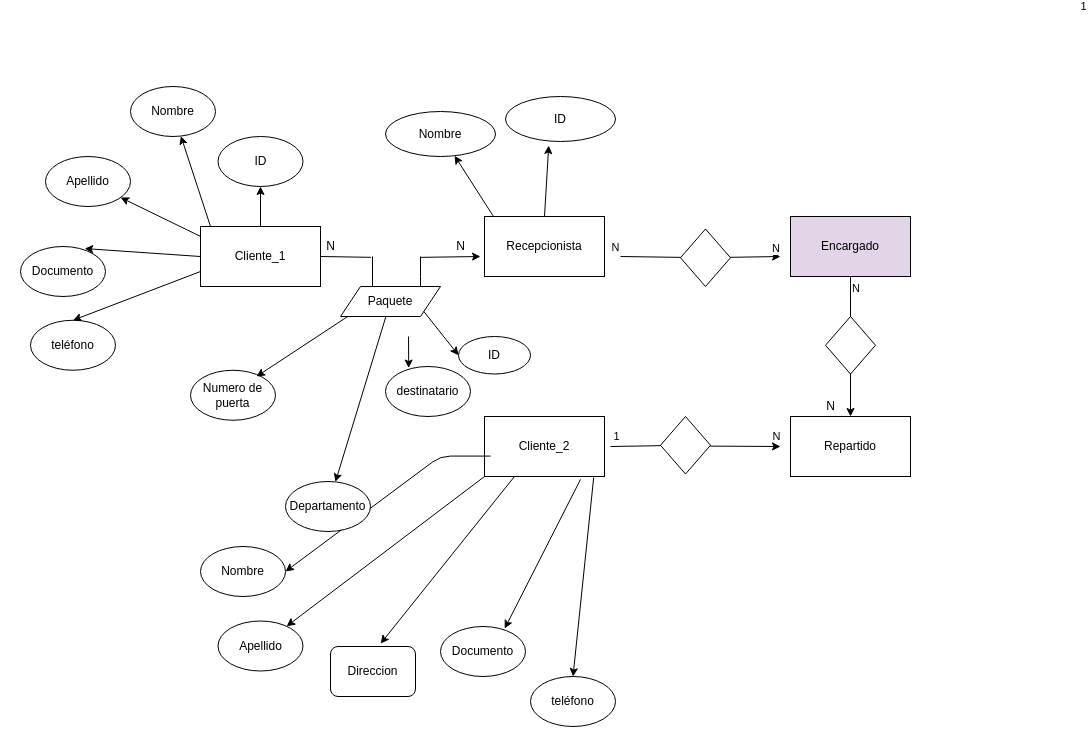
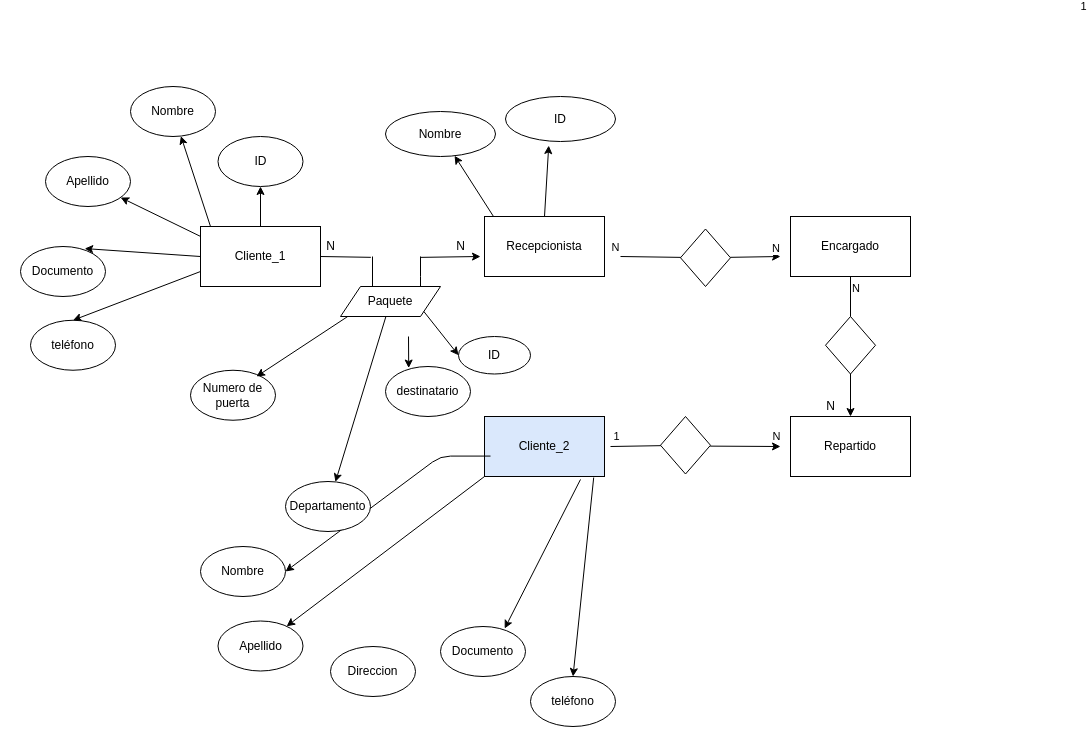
(851, 247) -> (851, 247)
(545, 447) -> (545, 447)
(450, 557) -> none
(373, 672) -> (373, 672)
